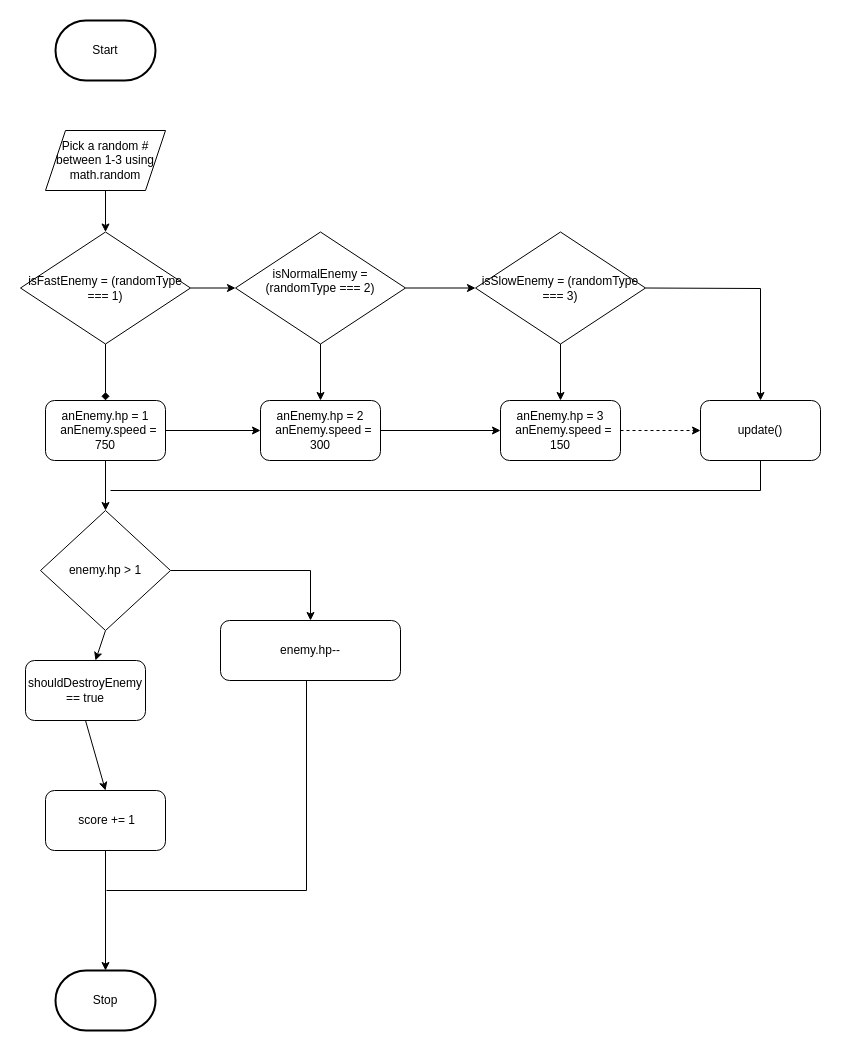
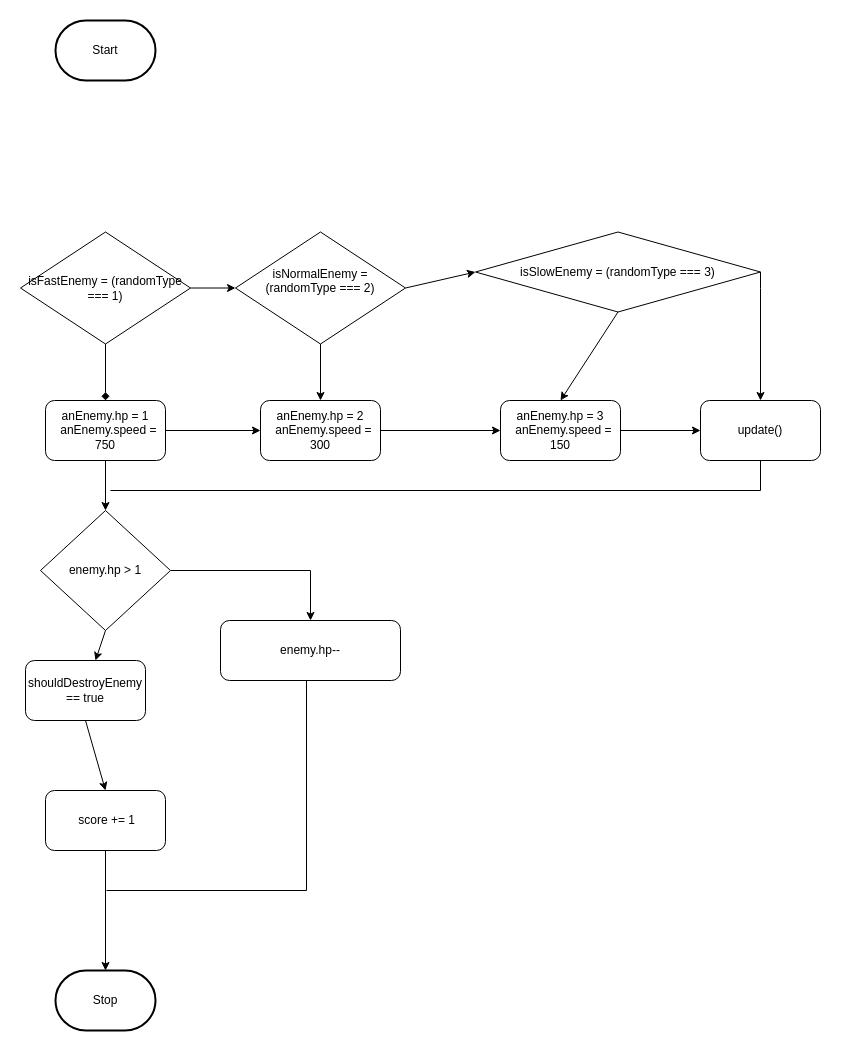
(106, 161) -> none
(106, 208) -> none
(561, 288) -> (618, 272)
(658, 431) -> (658, 431)
